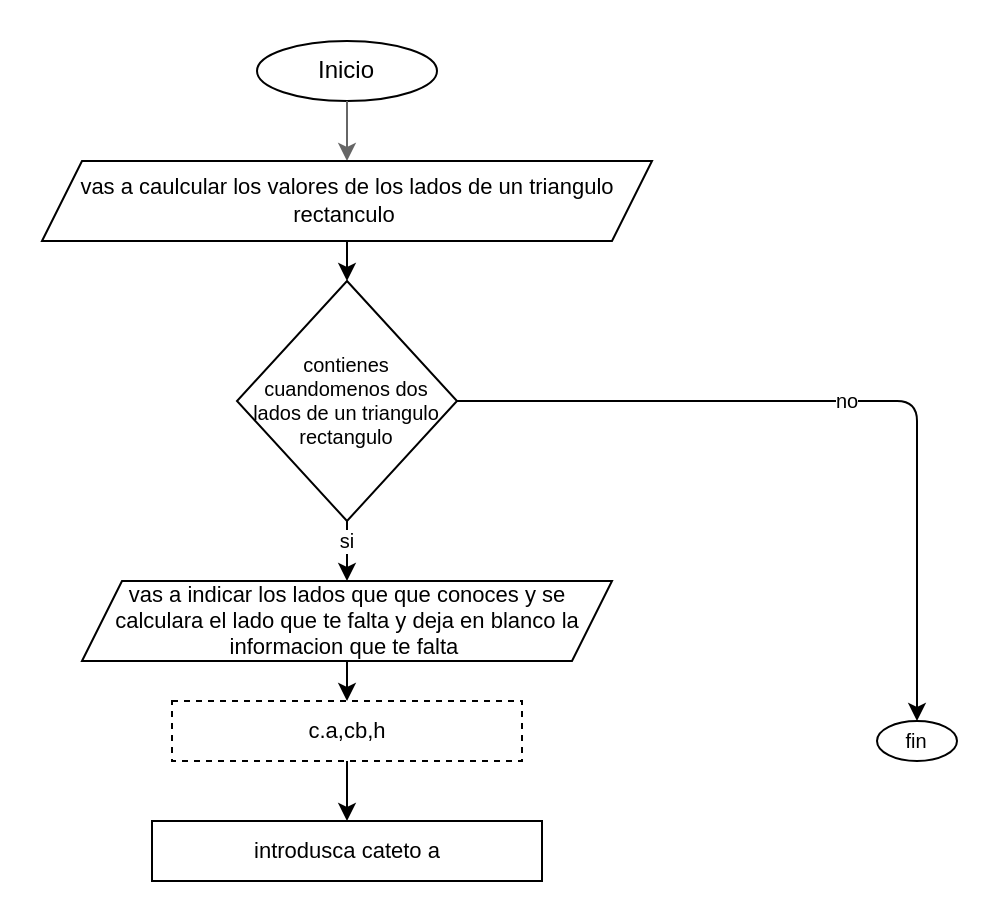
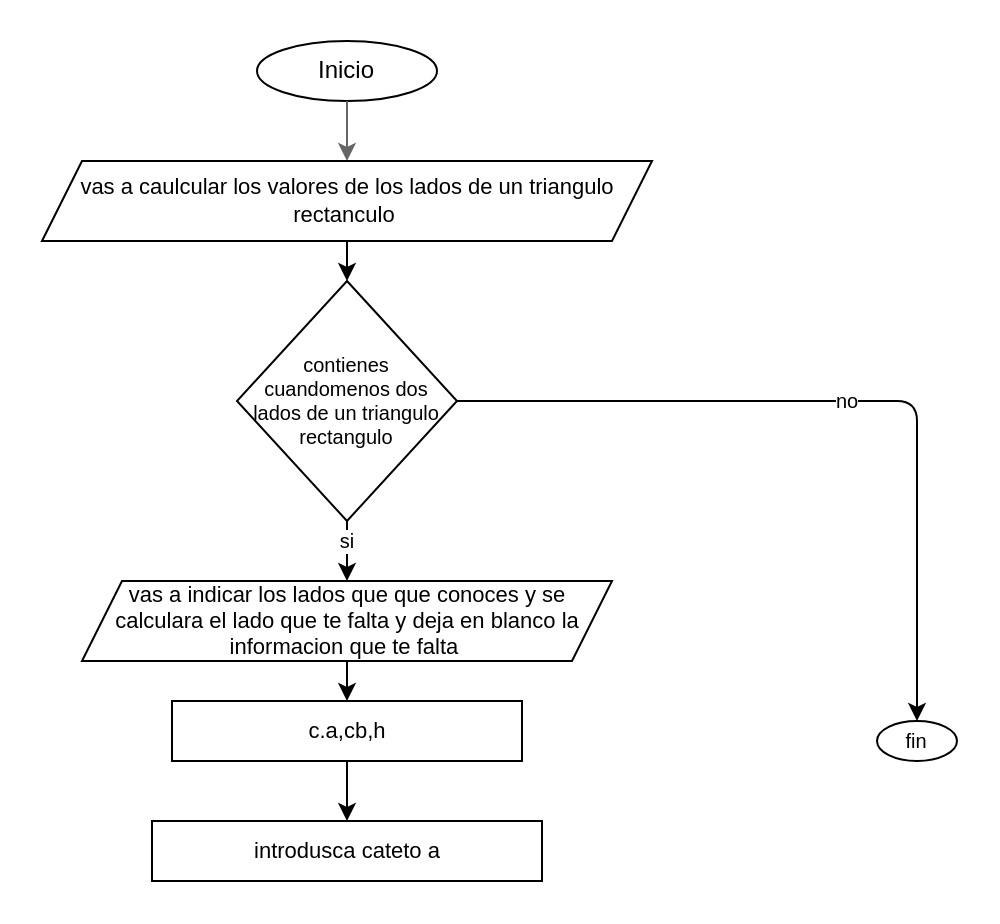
(347, 731) -> (347, 731)
